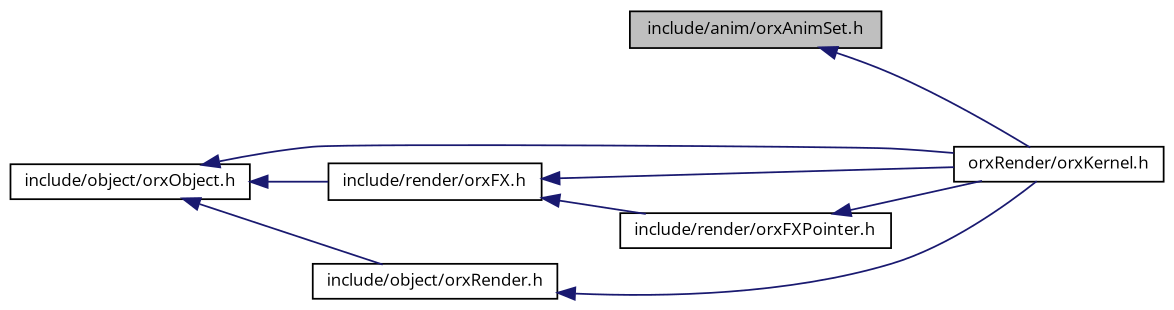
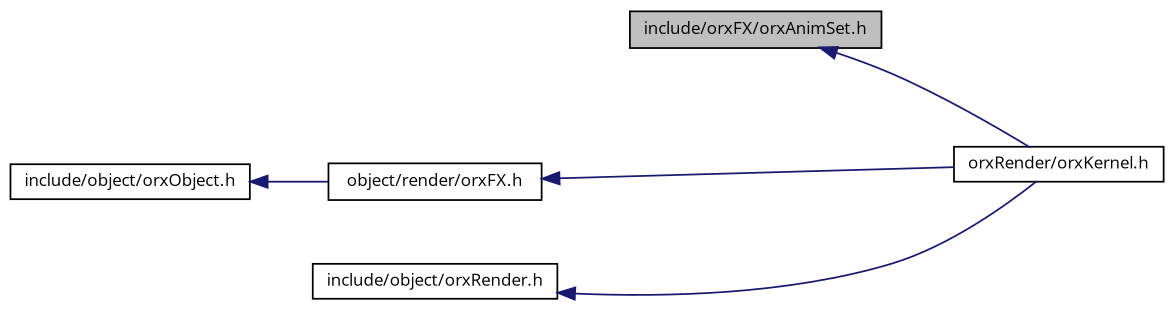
(756, 30) -> (756, 30)
(586, 145) -> none
(435, 182) -> (435, 182)
(756, 231) -> none
(291, 234) -> none
